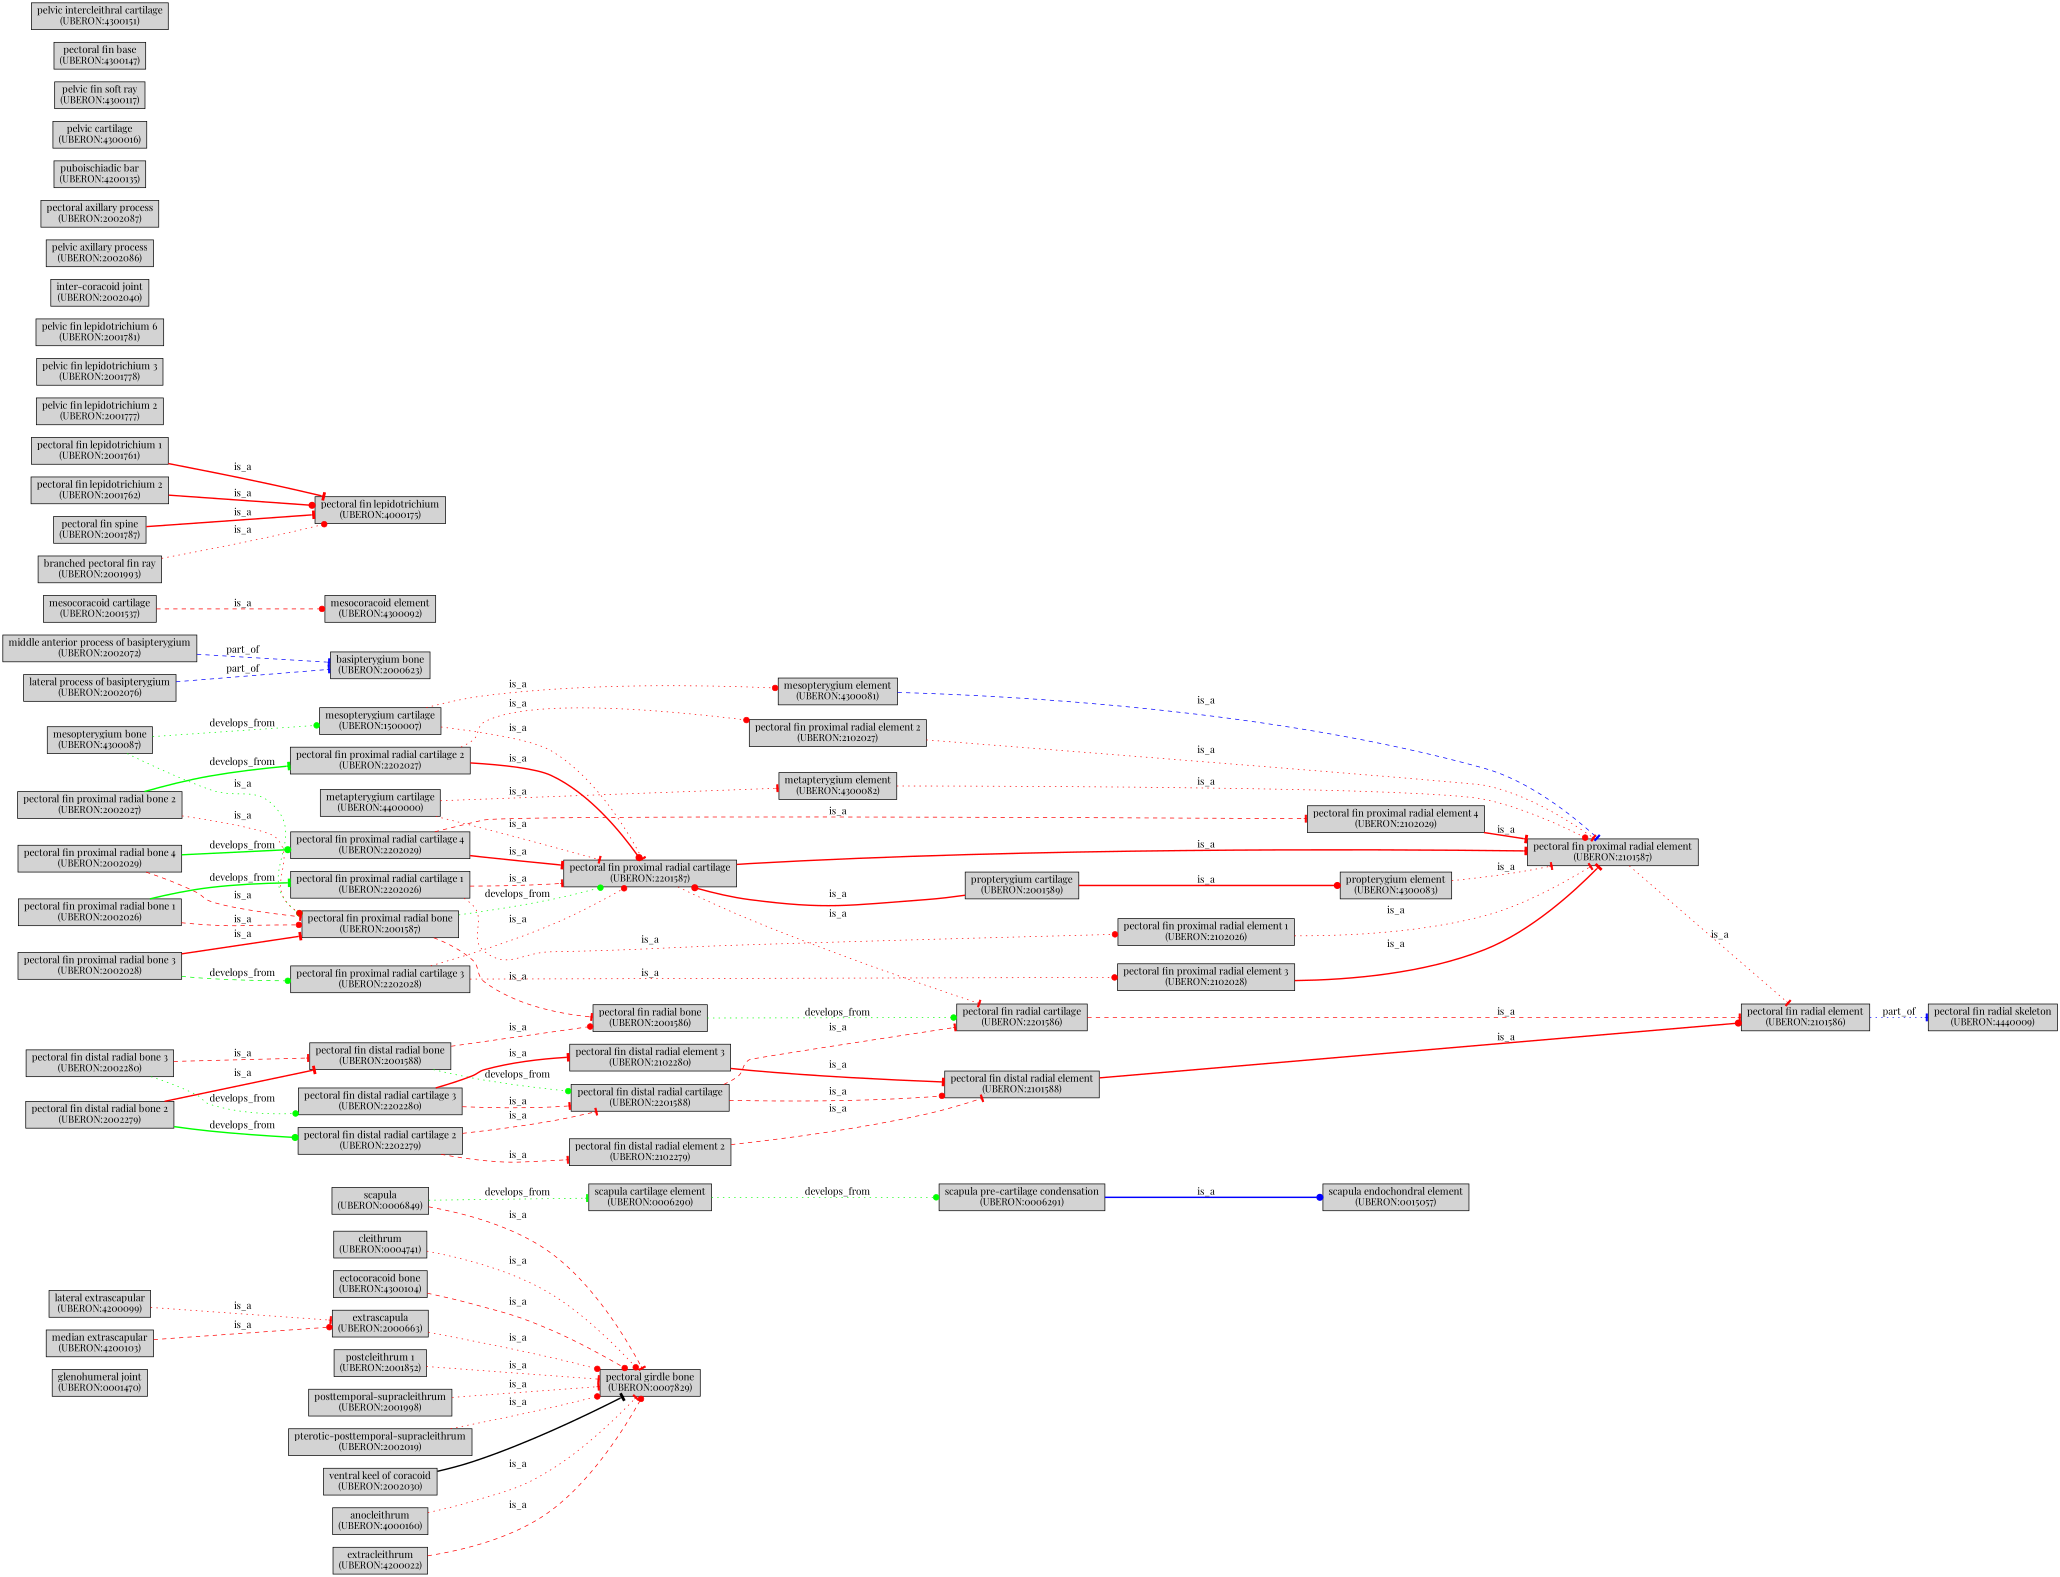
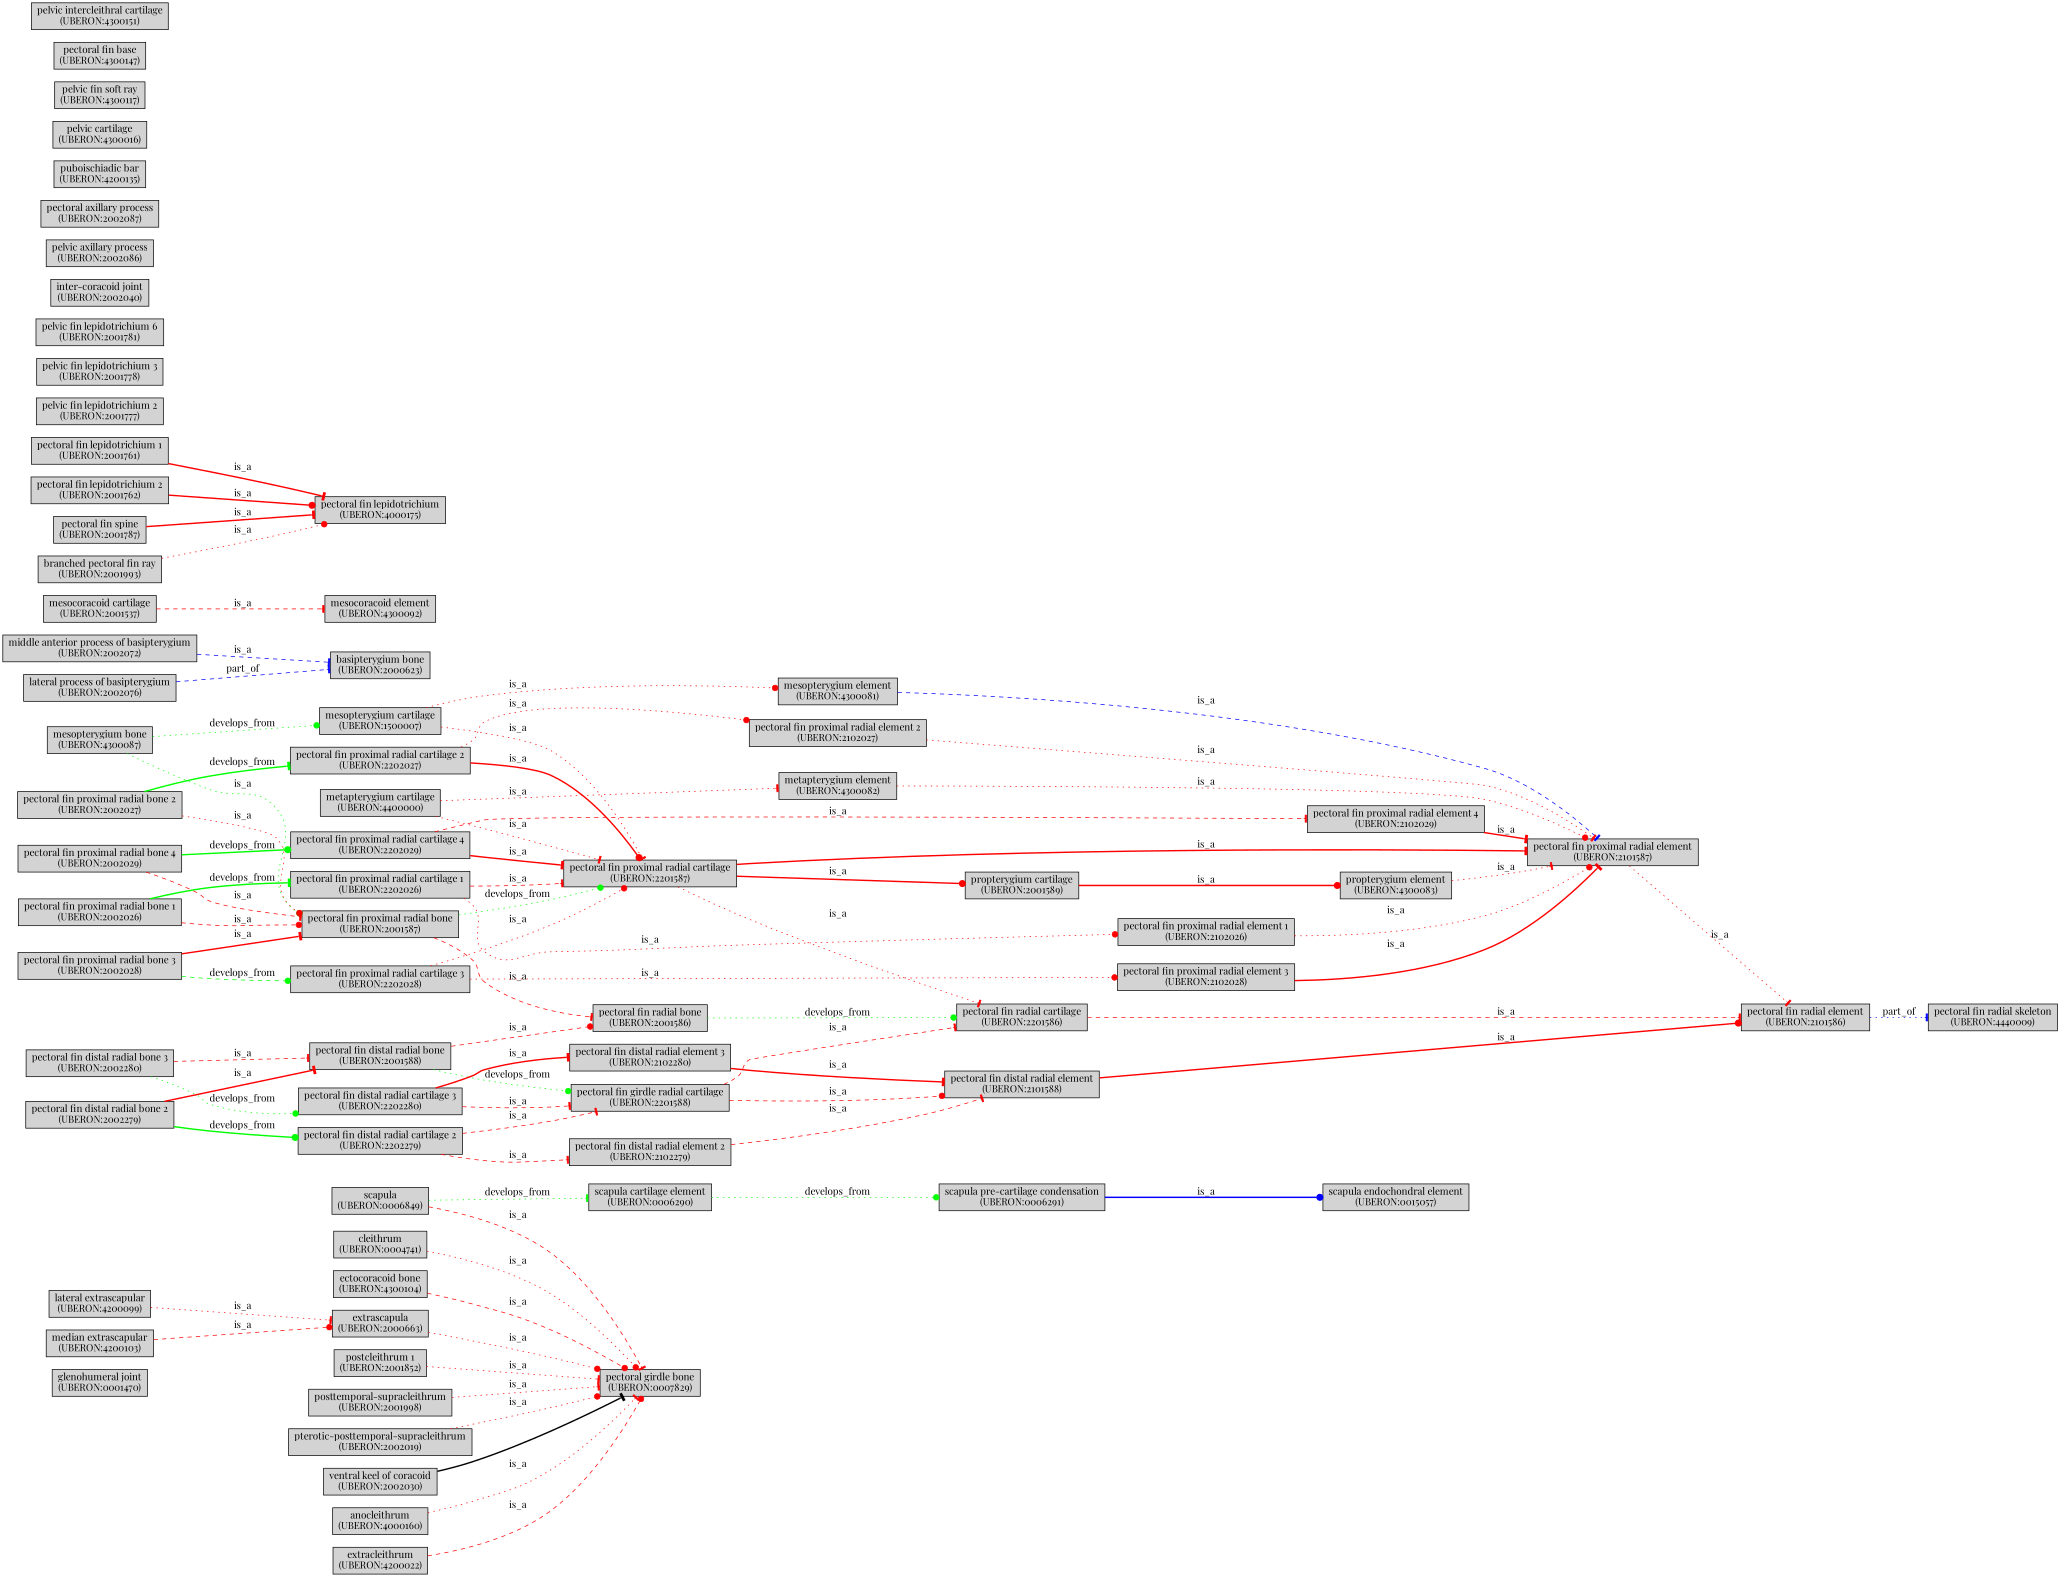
(239, 609) -> (239, 609)
(243, 650) -> (243, 650)
(831, 906) -> (848, 880)
(1447, 924) -> (1447, 924)
(650, 1098) -> (650, 1098)
